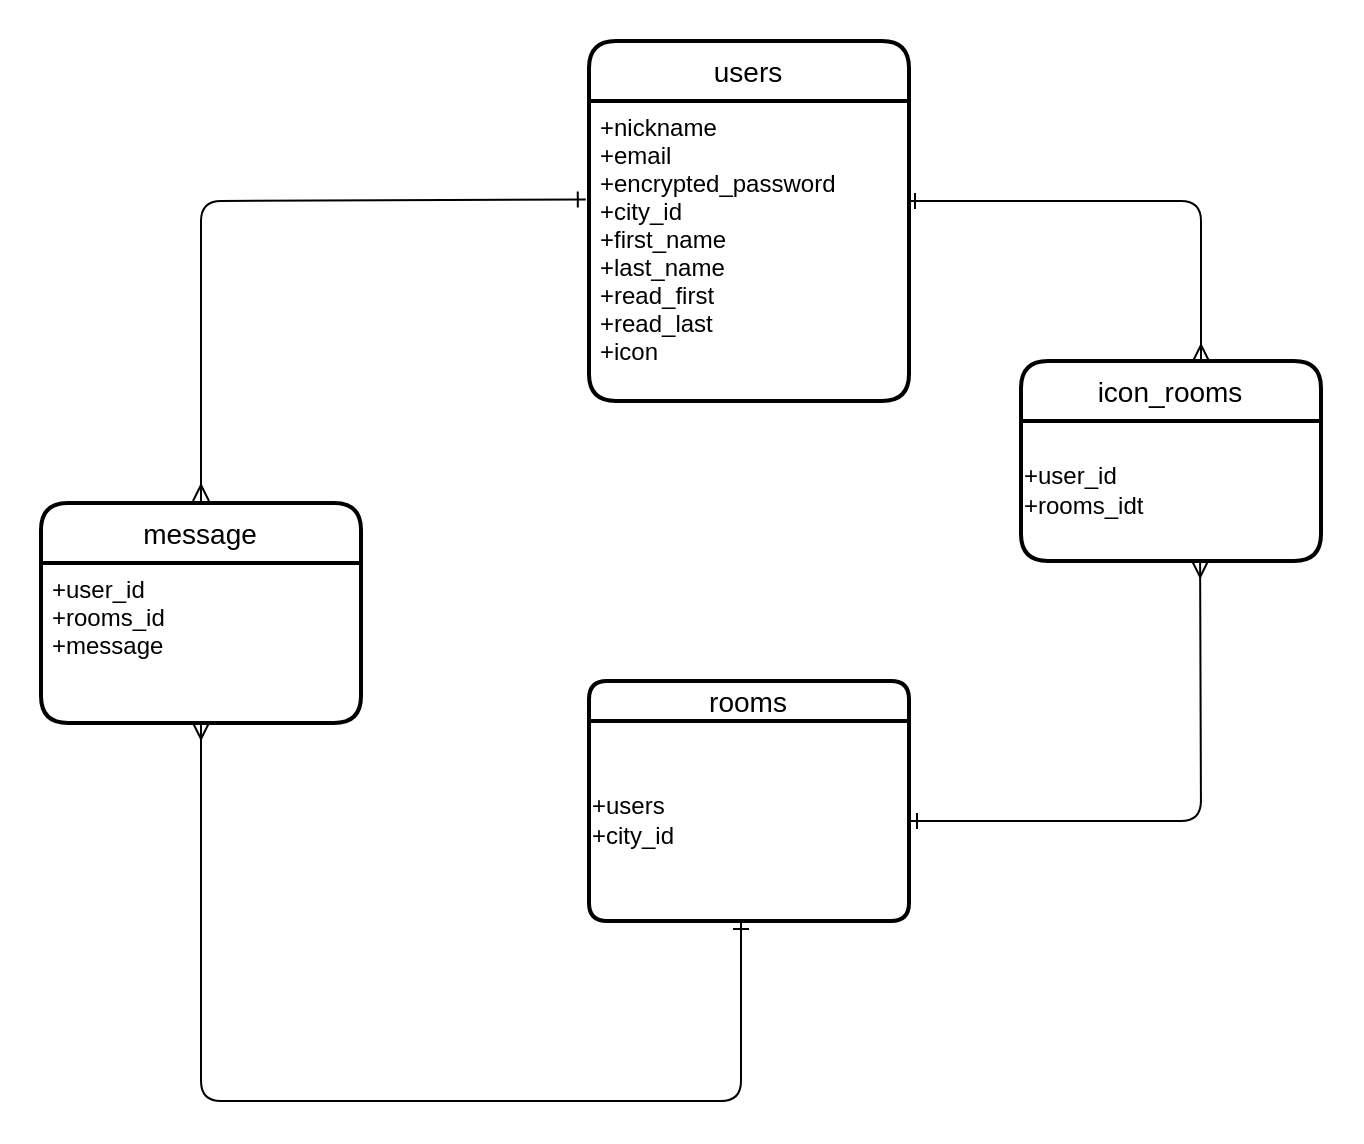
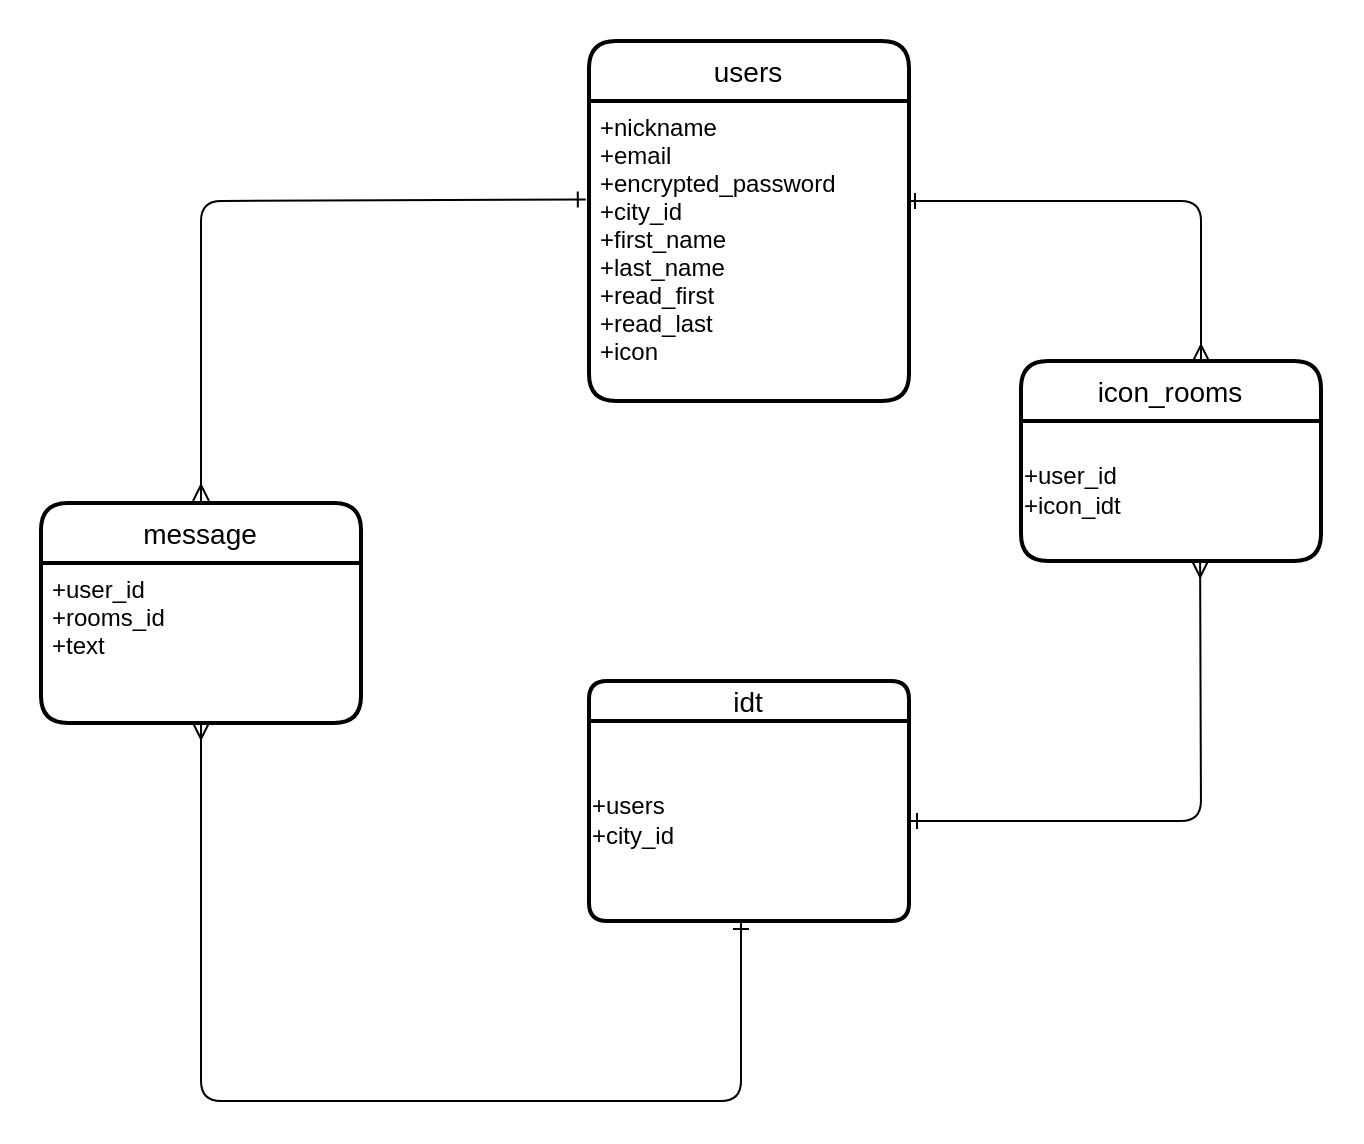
(1089, 491) -> (1079, 491)
(103, 590) -> (103, 590)
(748, 703) -> (748, 703)
